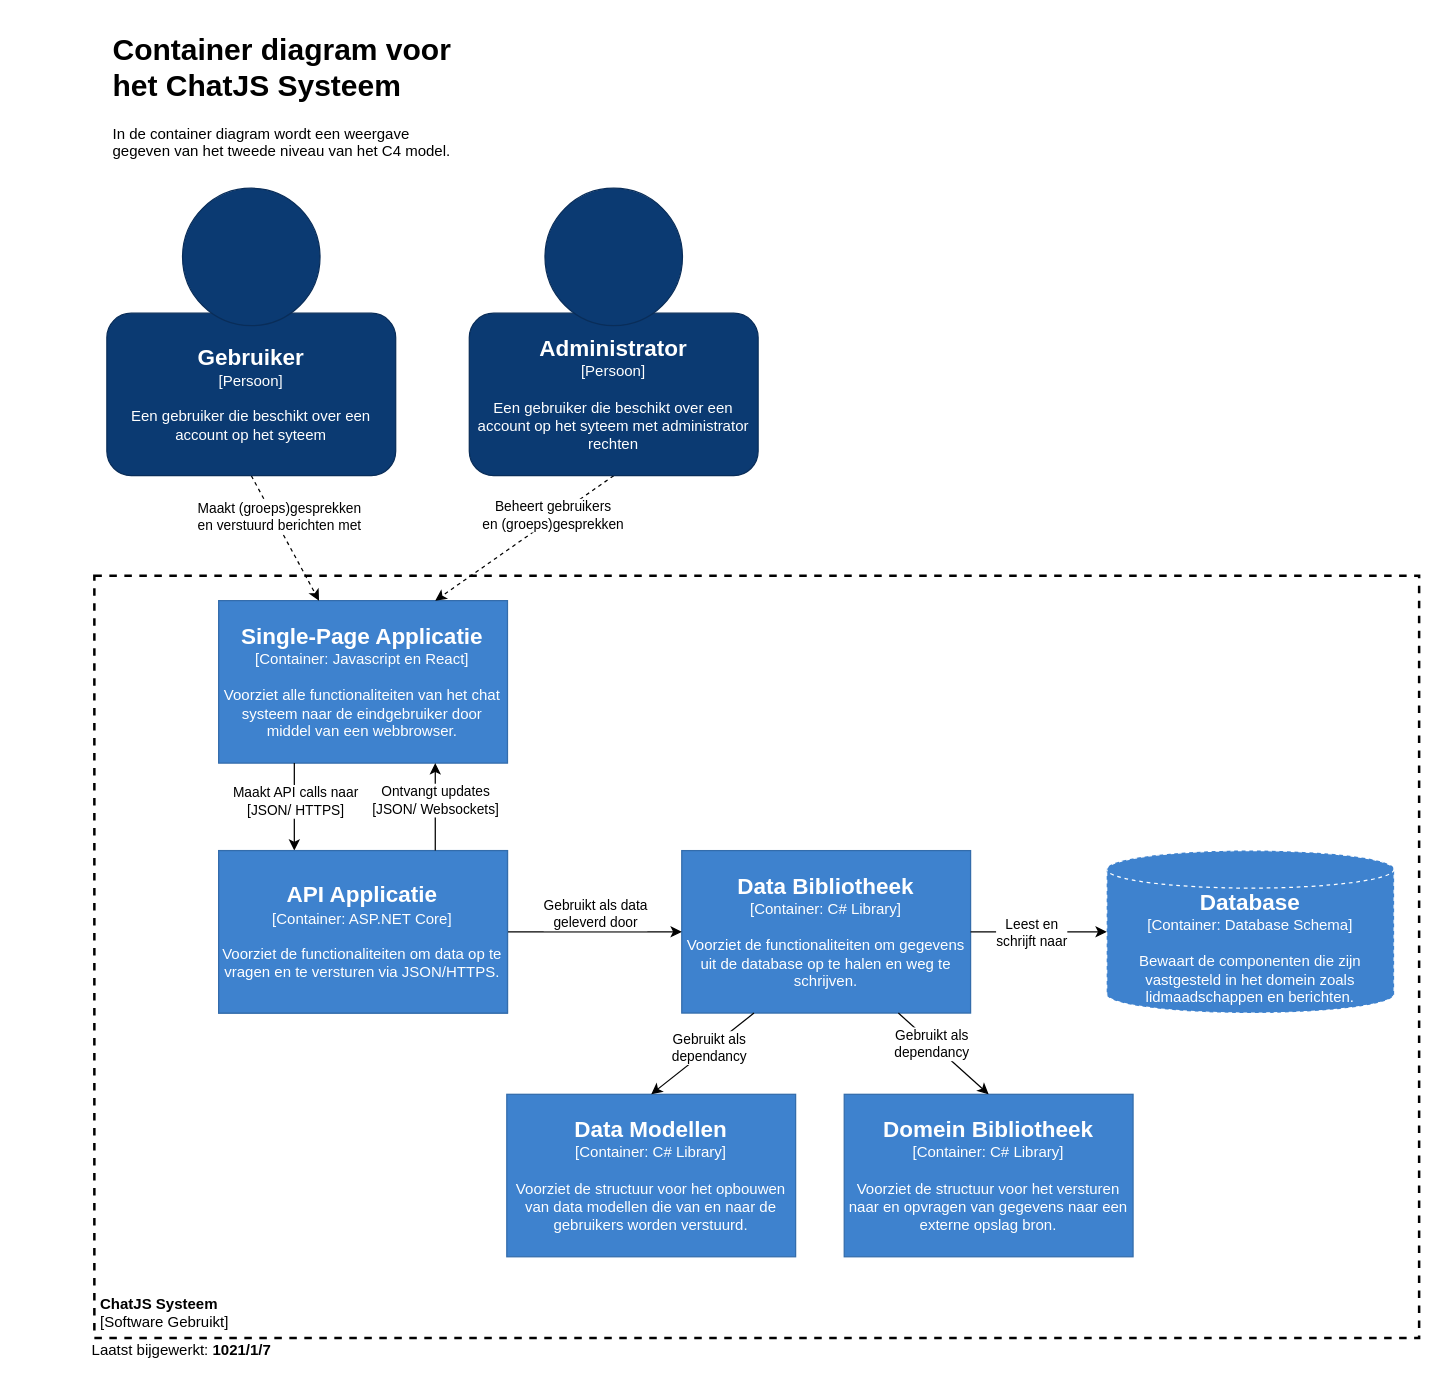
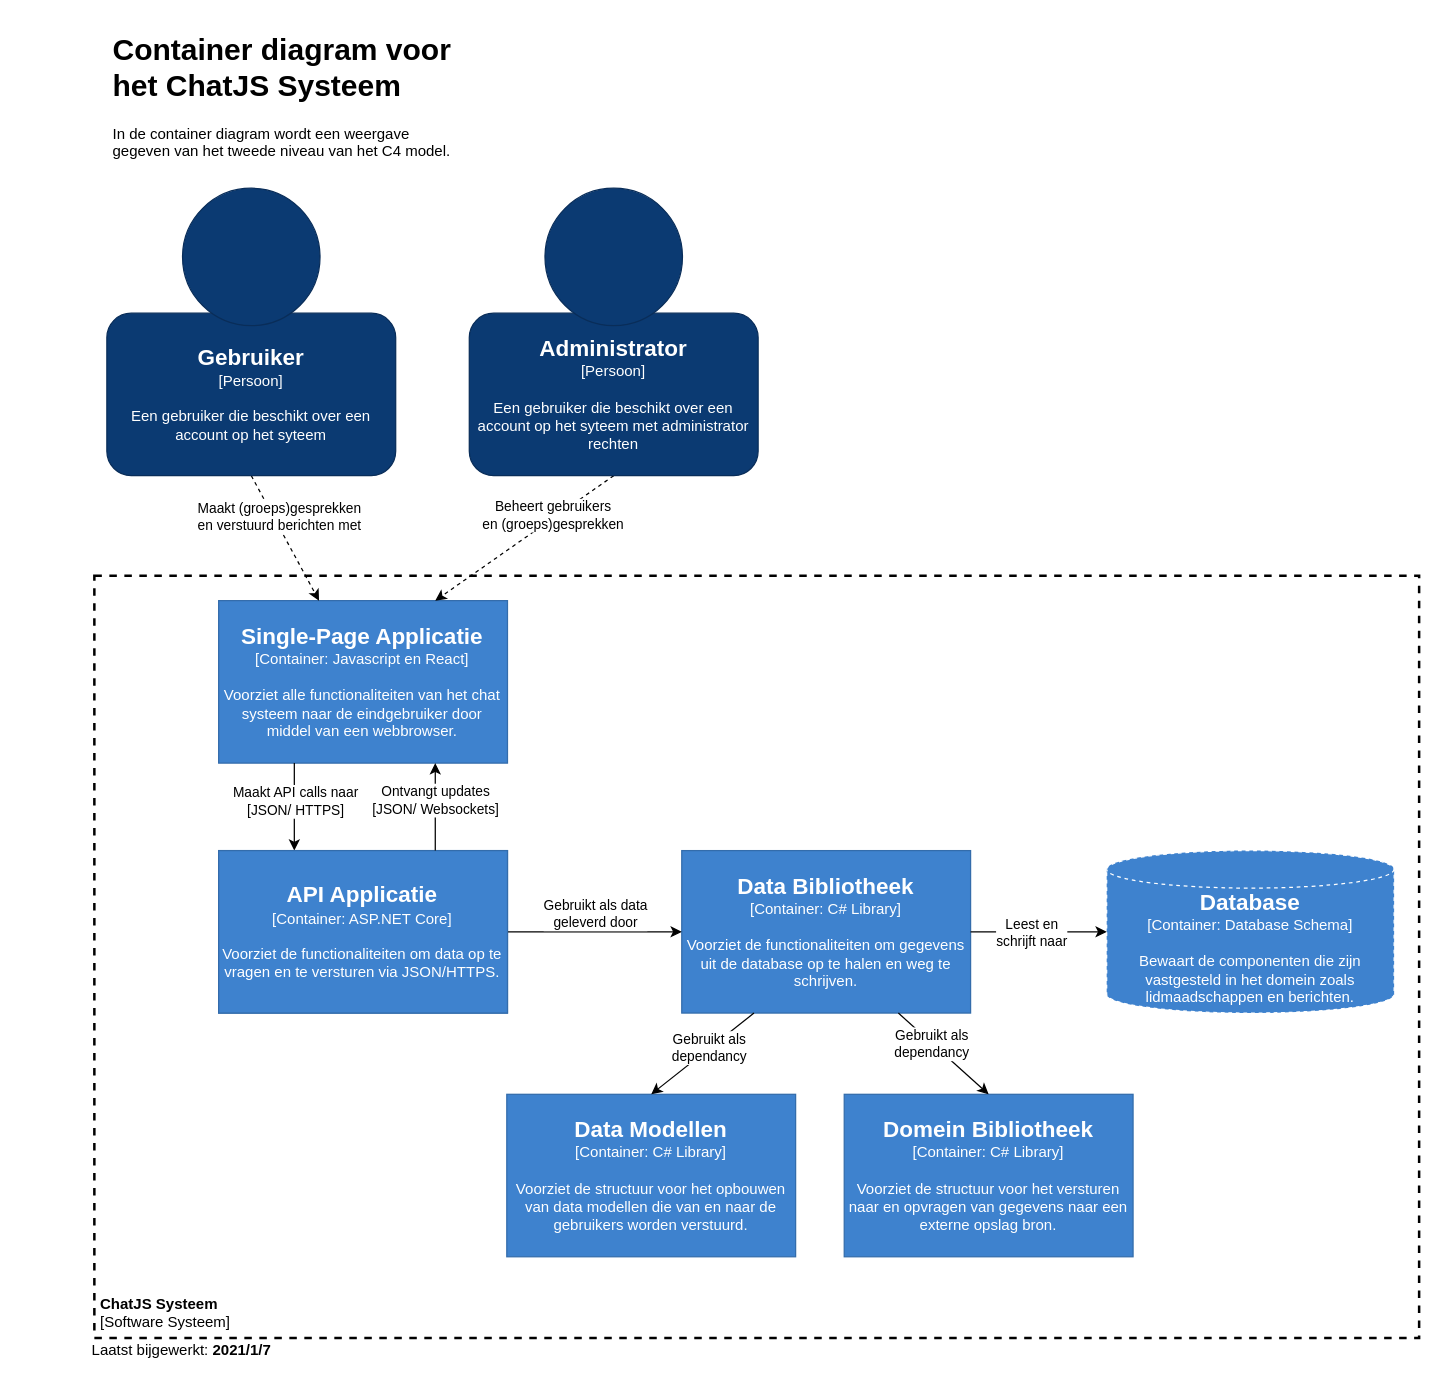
(177, 1313) -> (174, 1313)
(182, 1351) -> (182, 1351)
